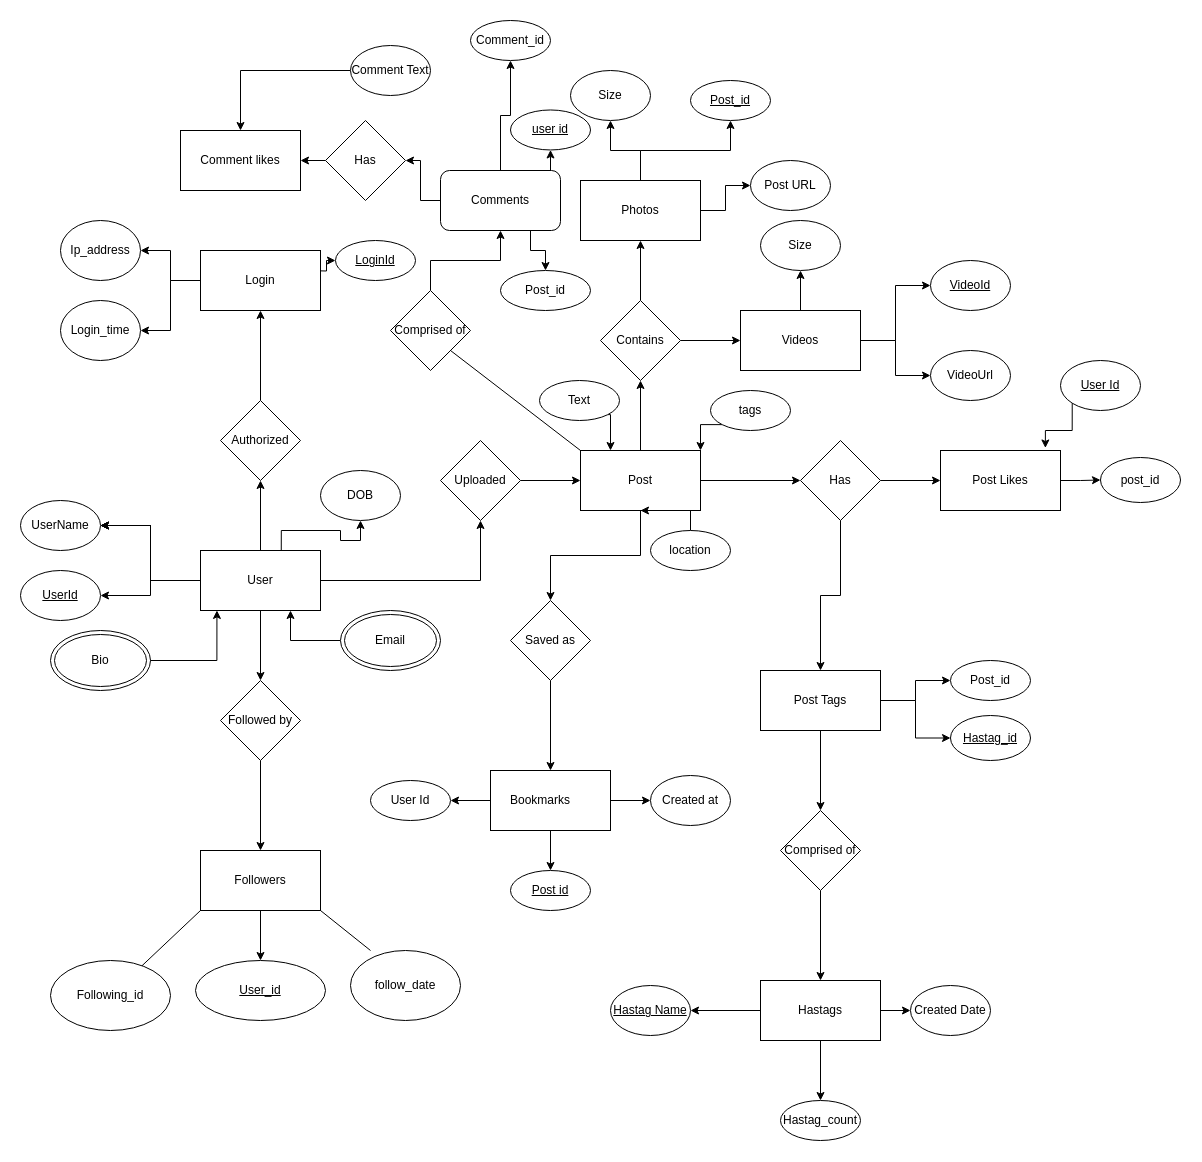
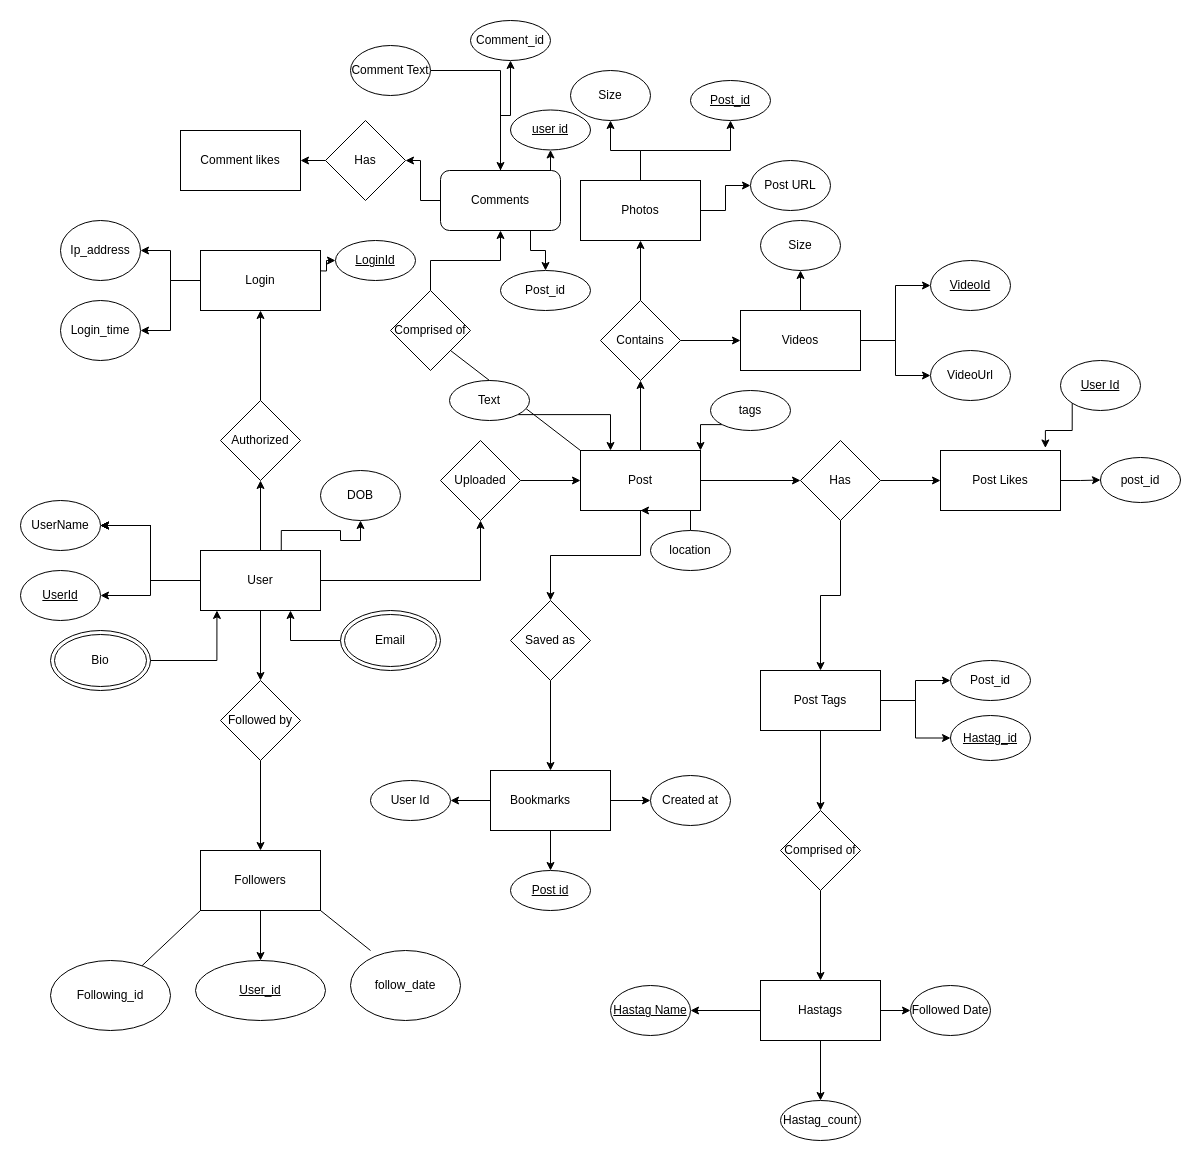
(270, 71) -> (487, 71)
(580, 401) -> (490, 401)
(951, 1011) -> (951, 1011)
